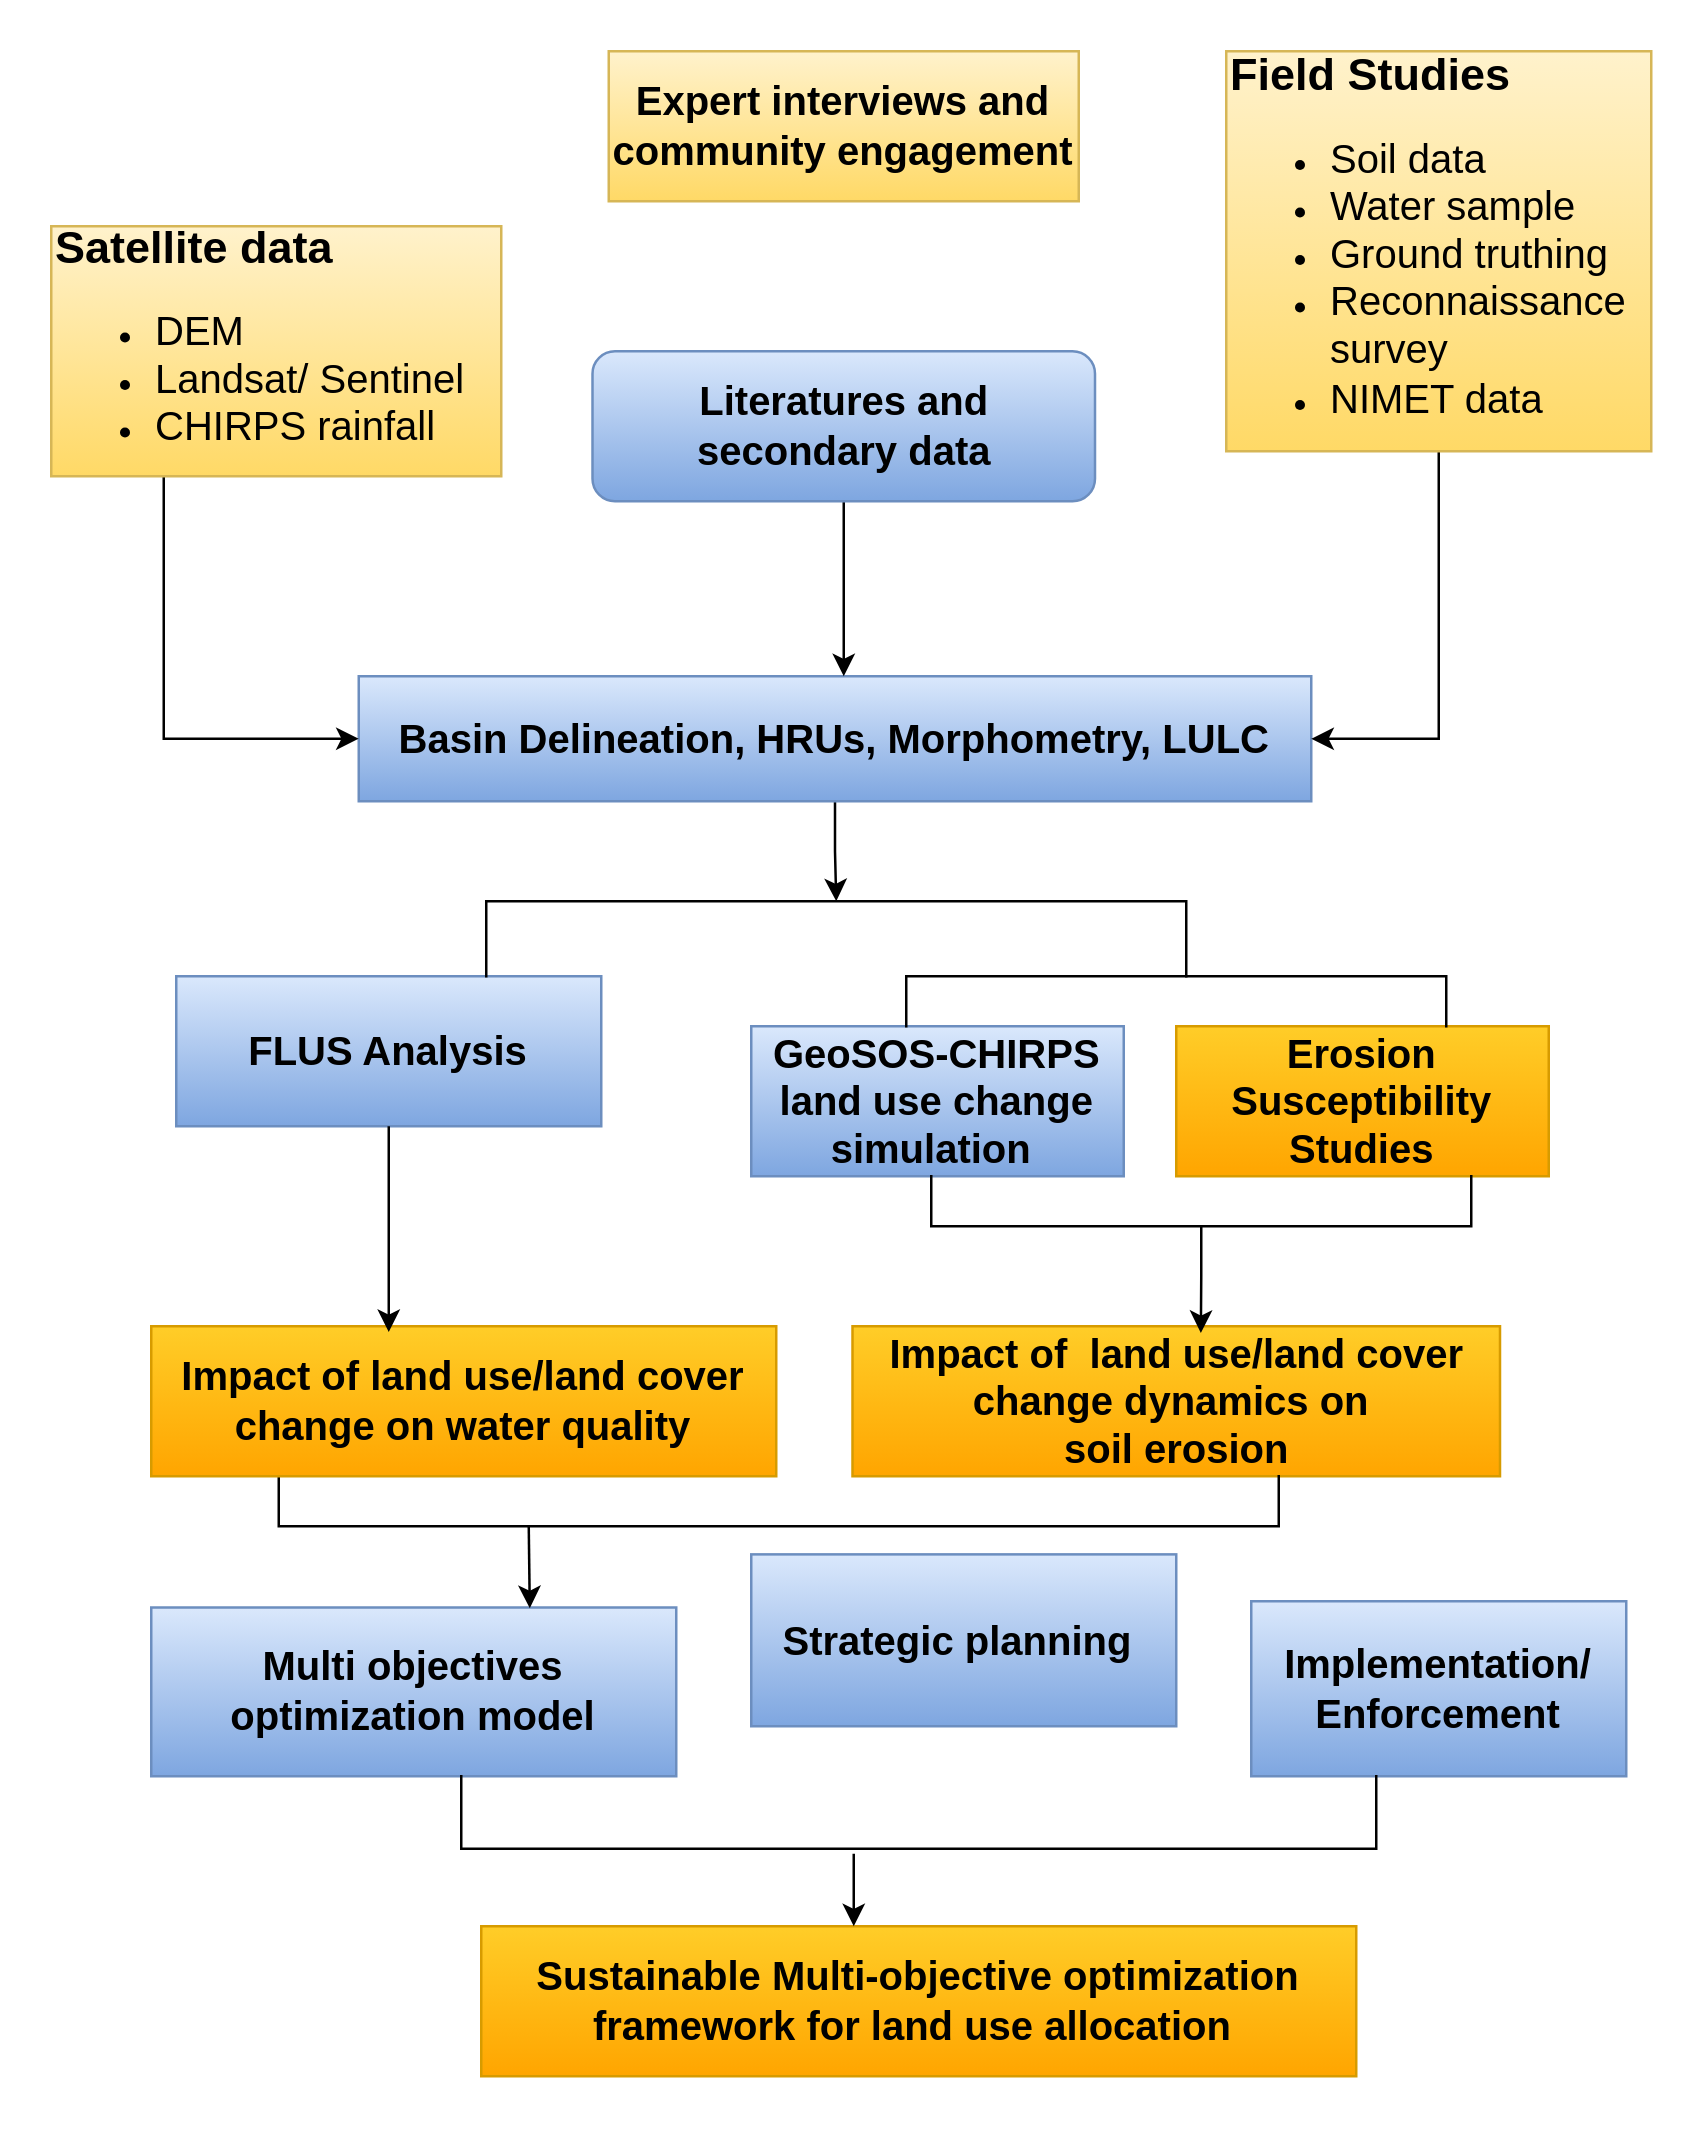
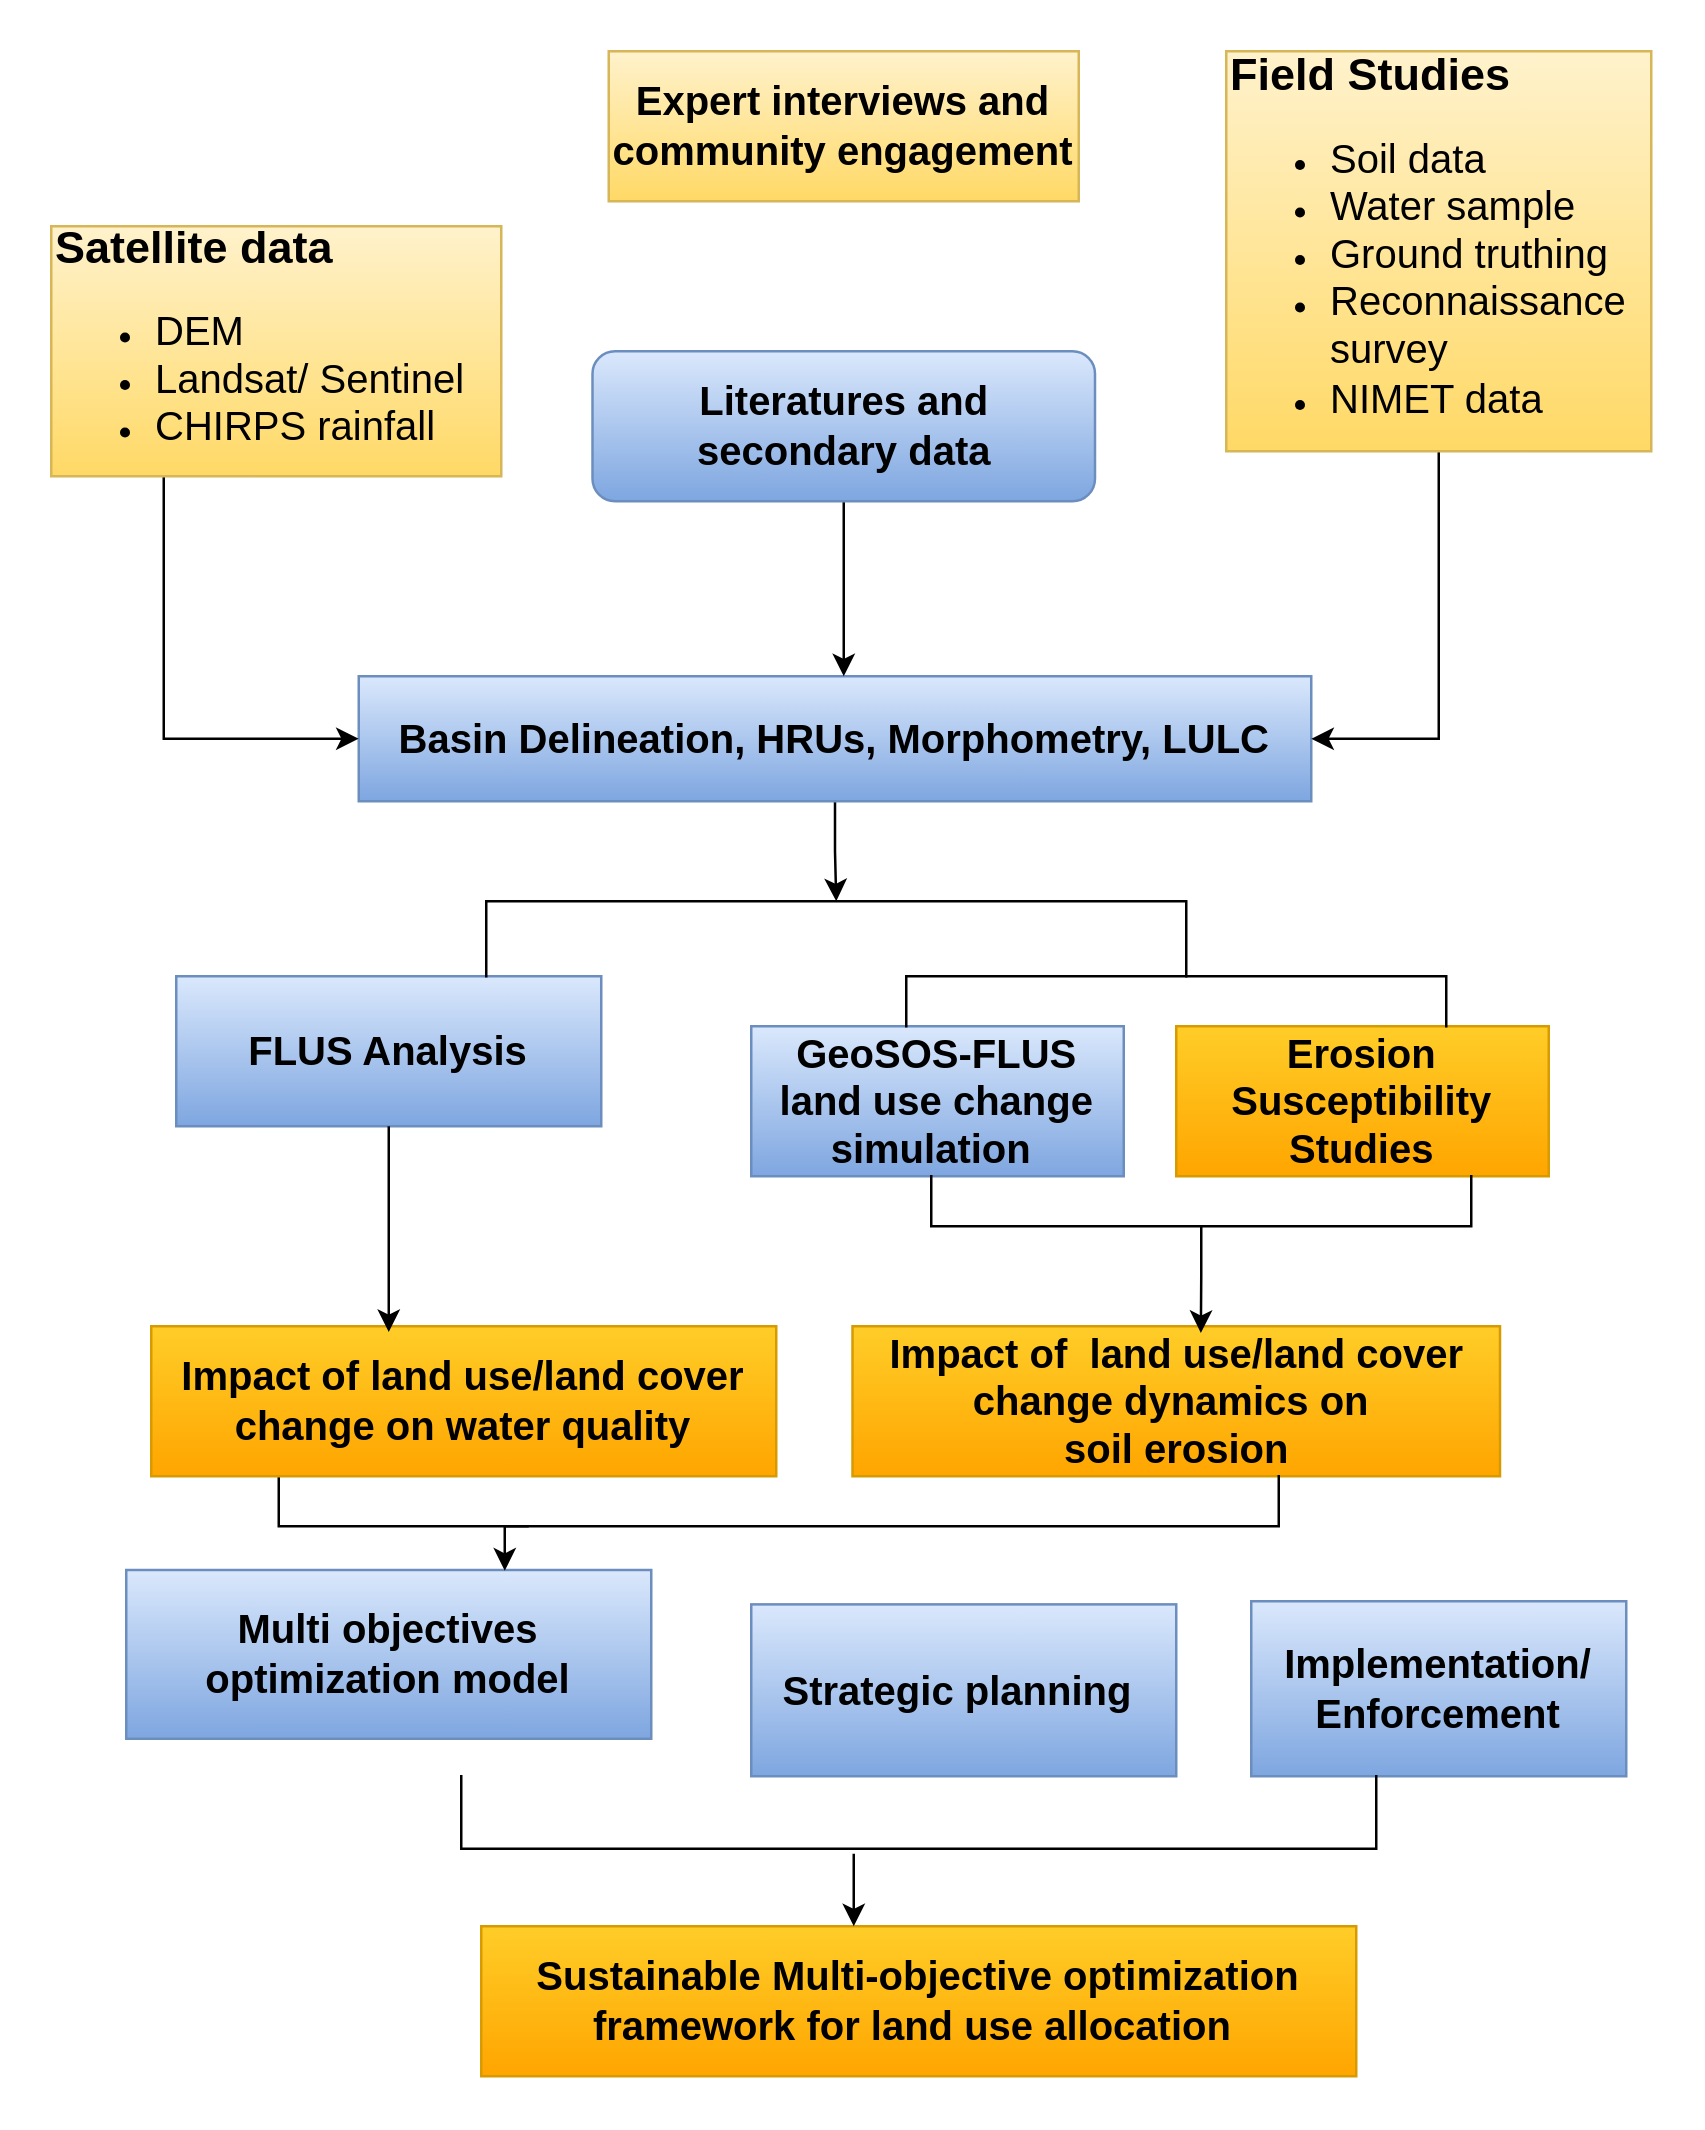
(938, 1101) -> (938, 1101)
(964, 1640) -> (964, 1690)
(414, 1692) -> (389, 1654)
